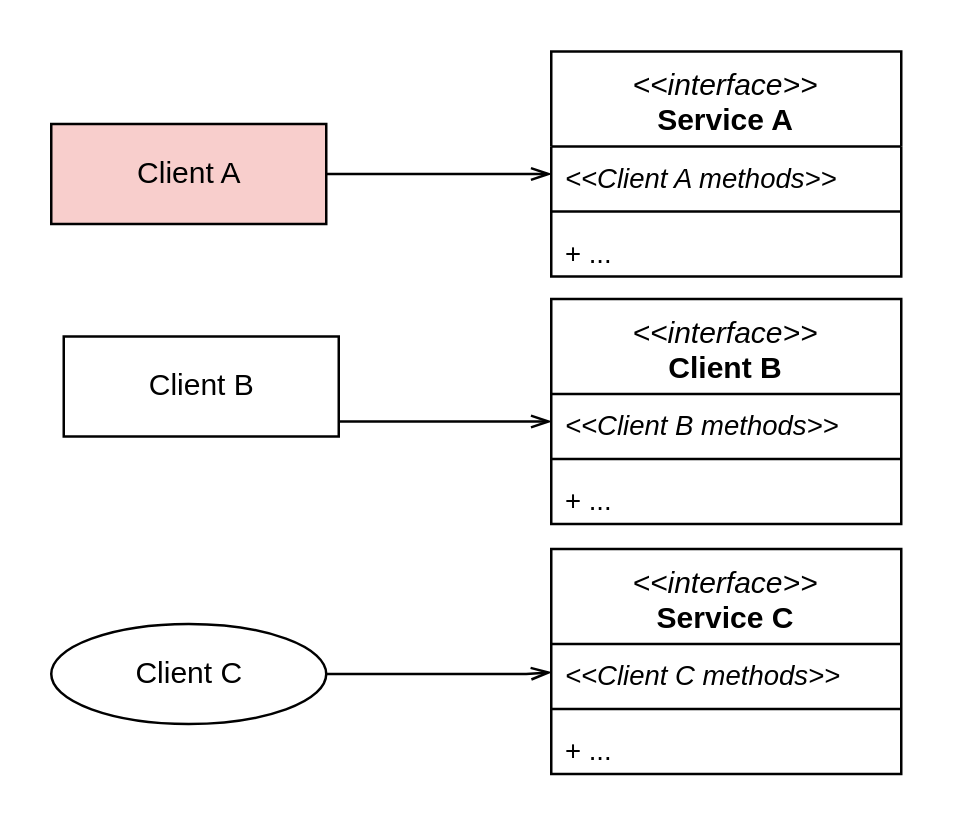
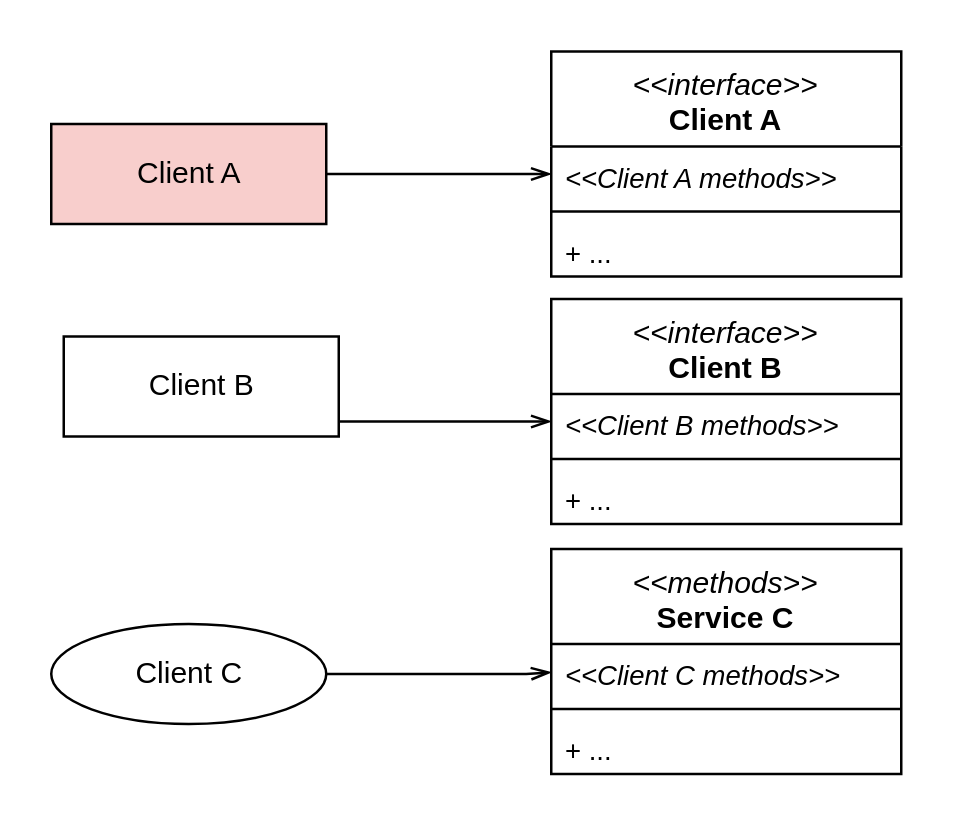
(726, 105) -> (726, 105)
(726, 602) -> (726, 602)
